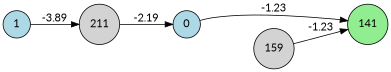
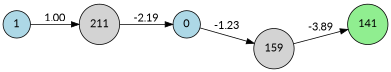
(270, 15) -> (223, 35)
(55, 19) -> (55, 19)
(321, 28) -> (321, 28)
